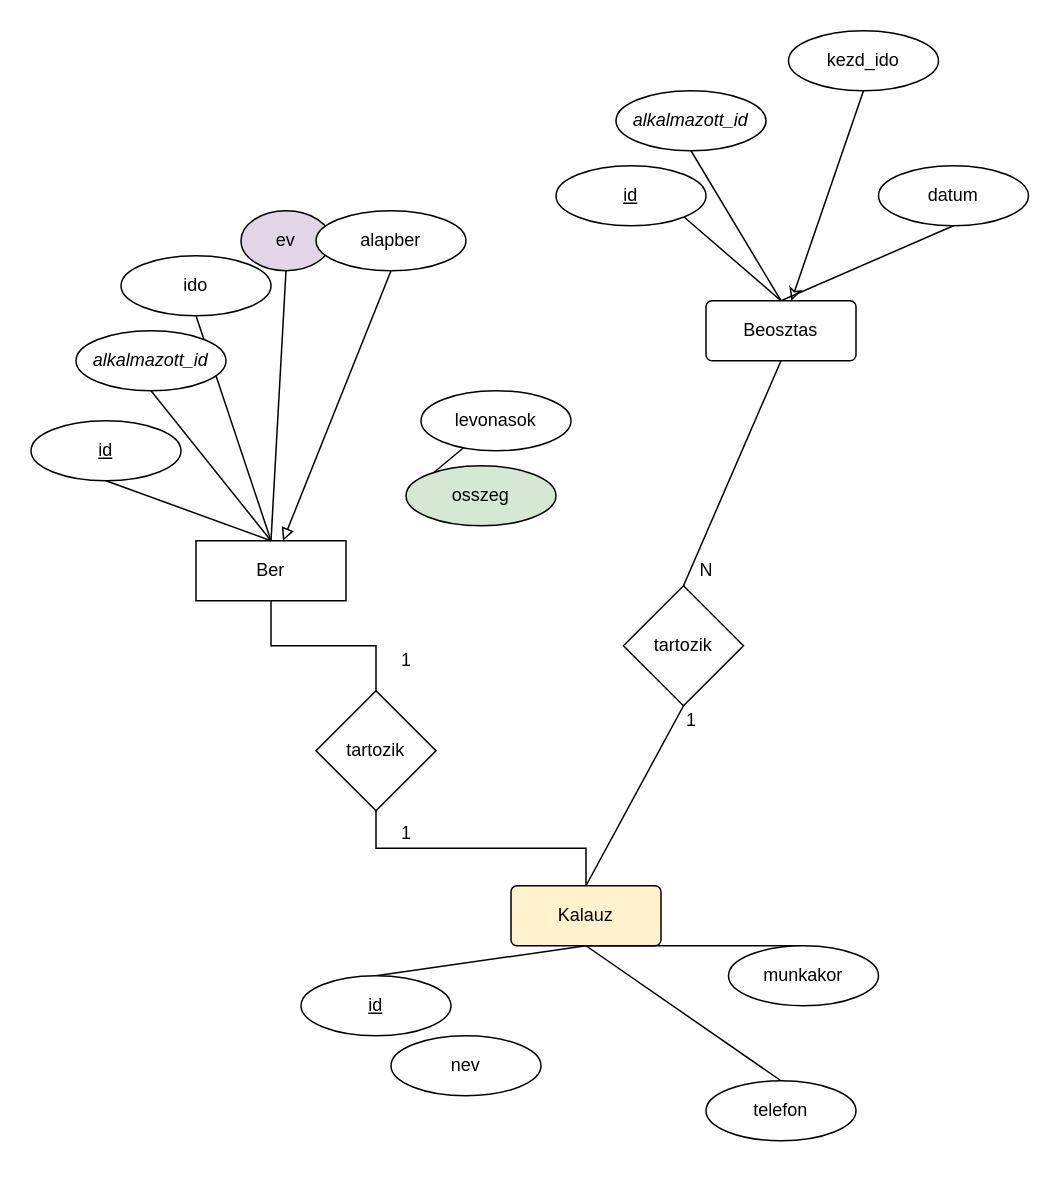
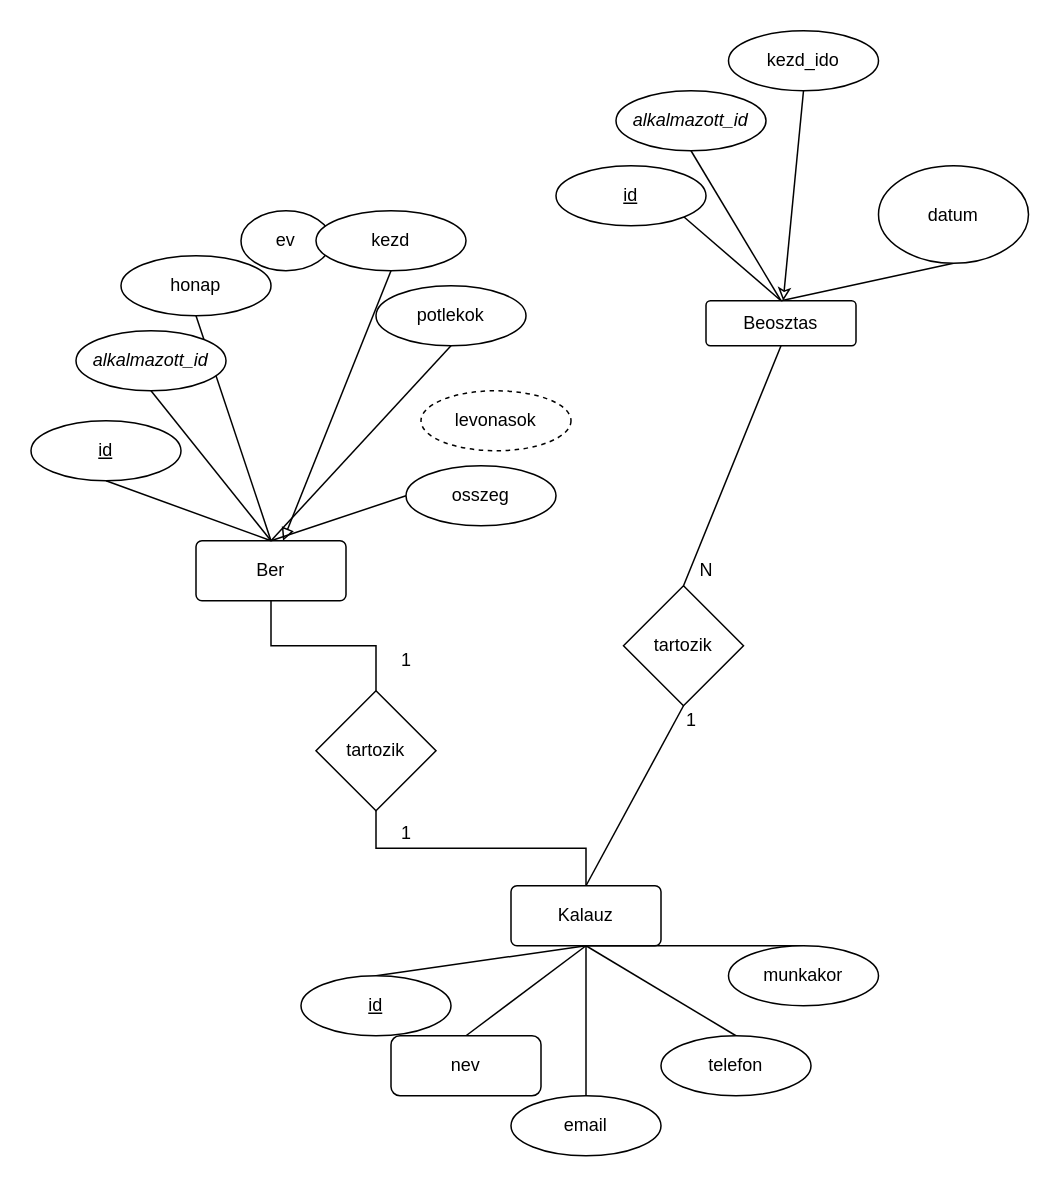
(863, 61) -> (803, 61)
(953, 196) -> (953, 215)
(286, 241) -> (286, 241)
(391, 241) -> (391, 241)
(196, 286) -> (196, 286)
none -> (451, 316)
(781, 331) -> (781, 323)
(278, 403) -> none
(496, 421) -> (496, 421)
none -> (373, 430)
(449, 460) -> (339, 518)
(481, 496) -> (481, 496)
(271, 571) -> (271, 571)
(586, 916) -> (586, 916)
none -> (523, 993)
none -> (586, 1022)
(466, 1066) -> (466, 1066)
(781, 1111) -> (736, 1066)
none -> (586, 1126)
